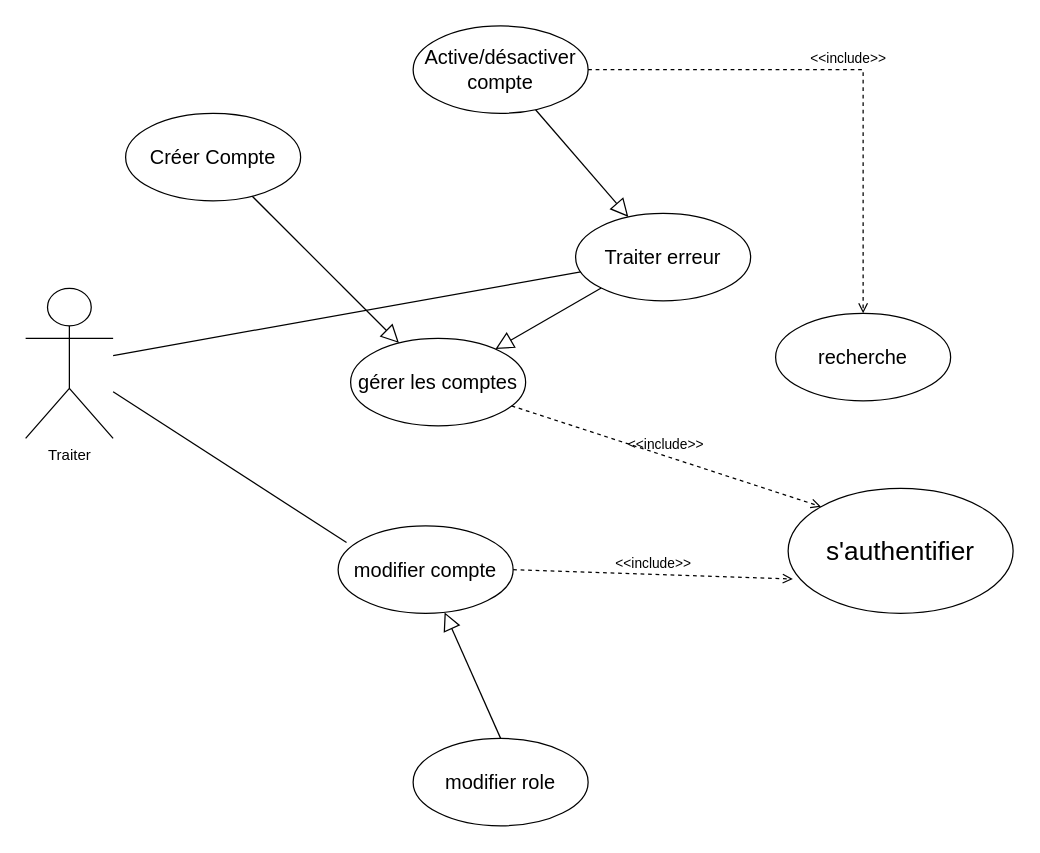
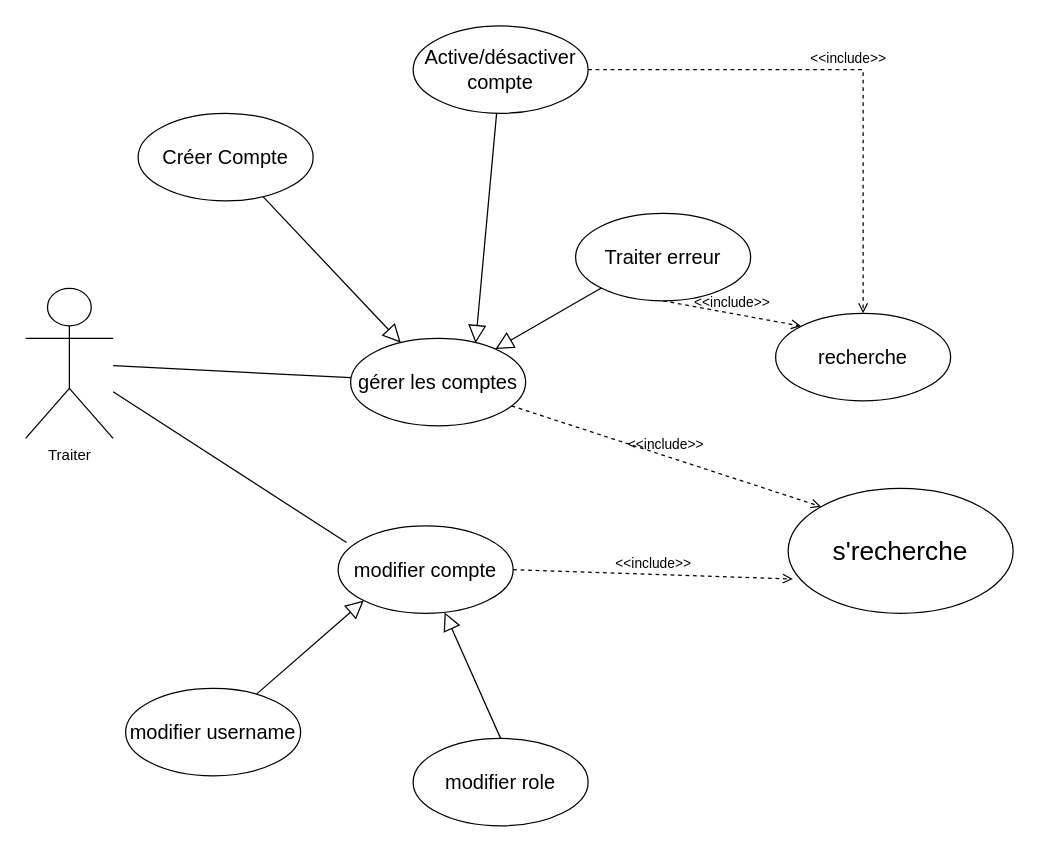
(576, 156) -> (487, 219)
(213, 157) -> (226, 157)
none -> (730, 313)
(238, 333) -> (232, 371)
(901, 551) -> (901, 551)
none -> (304, 653)
none -> (213, 732)
